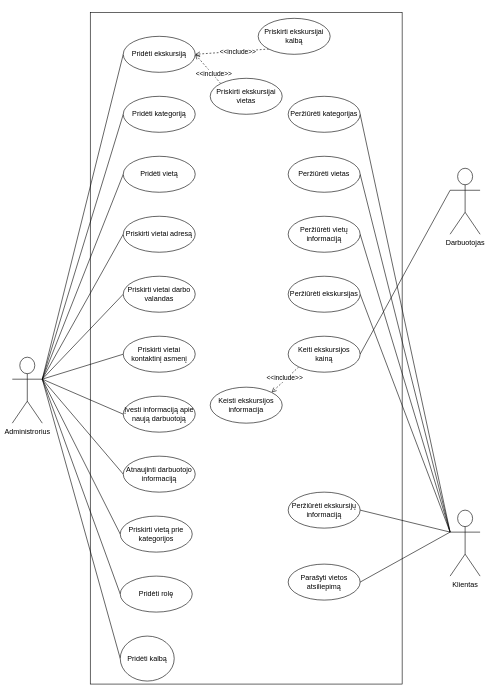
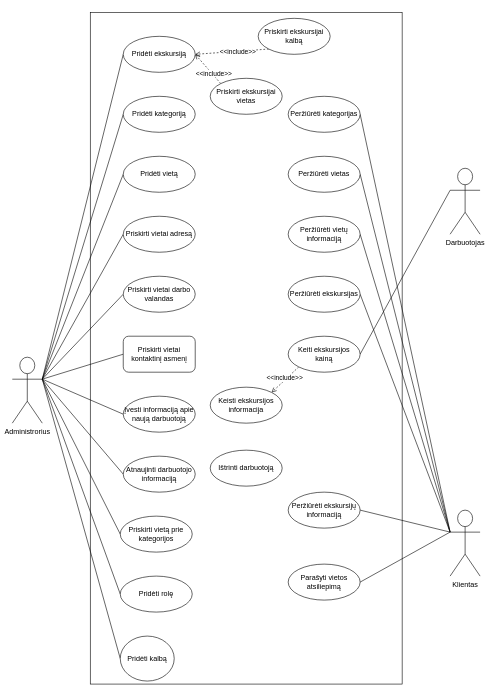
(159, 354) -> (159, 354)
none -> (246, 468)
